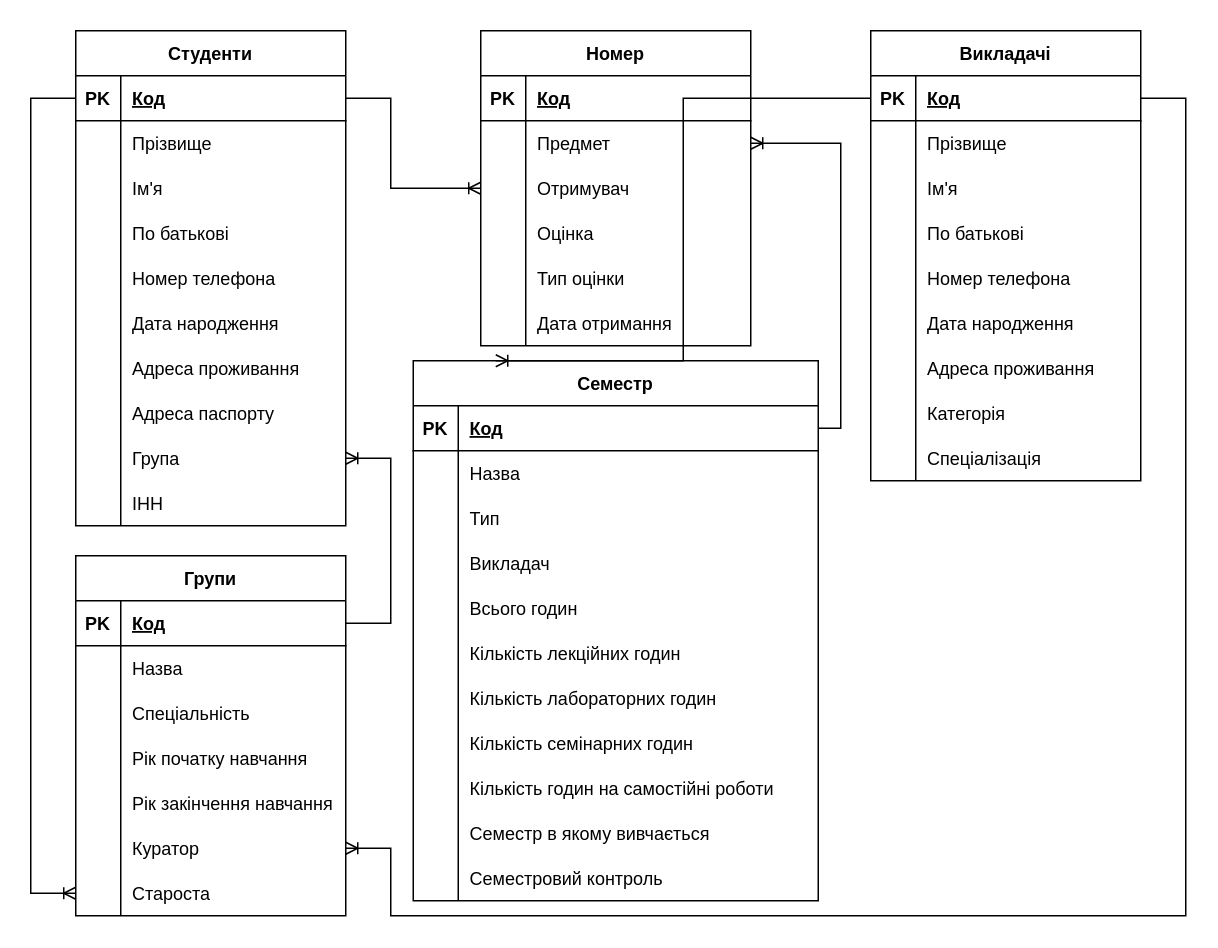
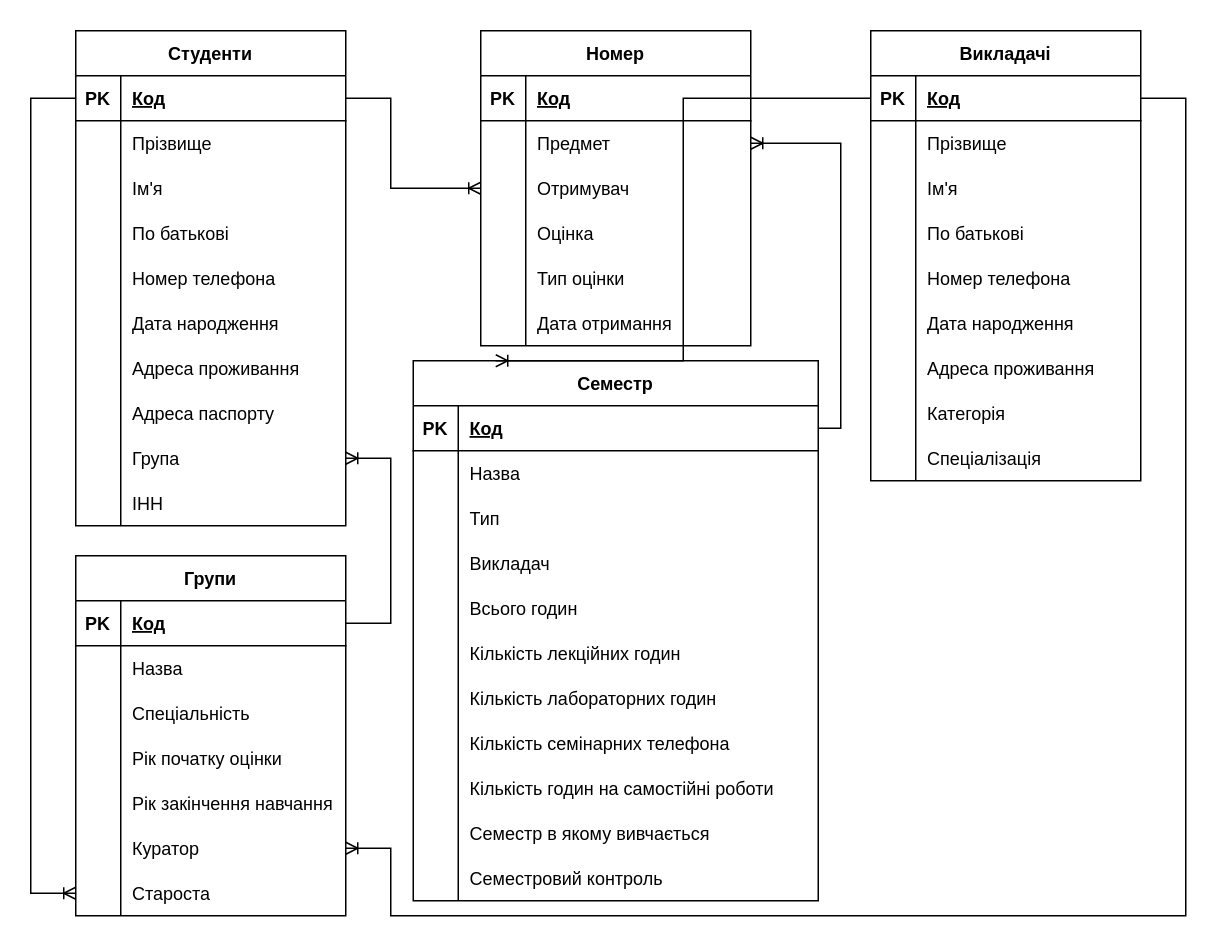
(596, 744) -> (611, 744)
(228, 759) -> (218, 759)
